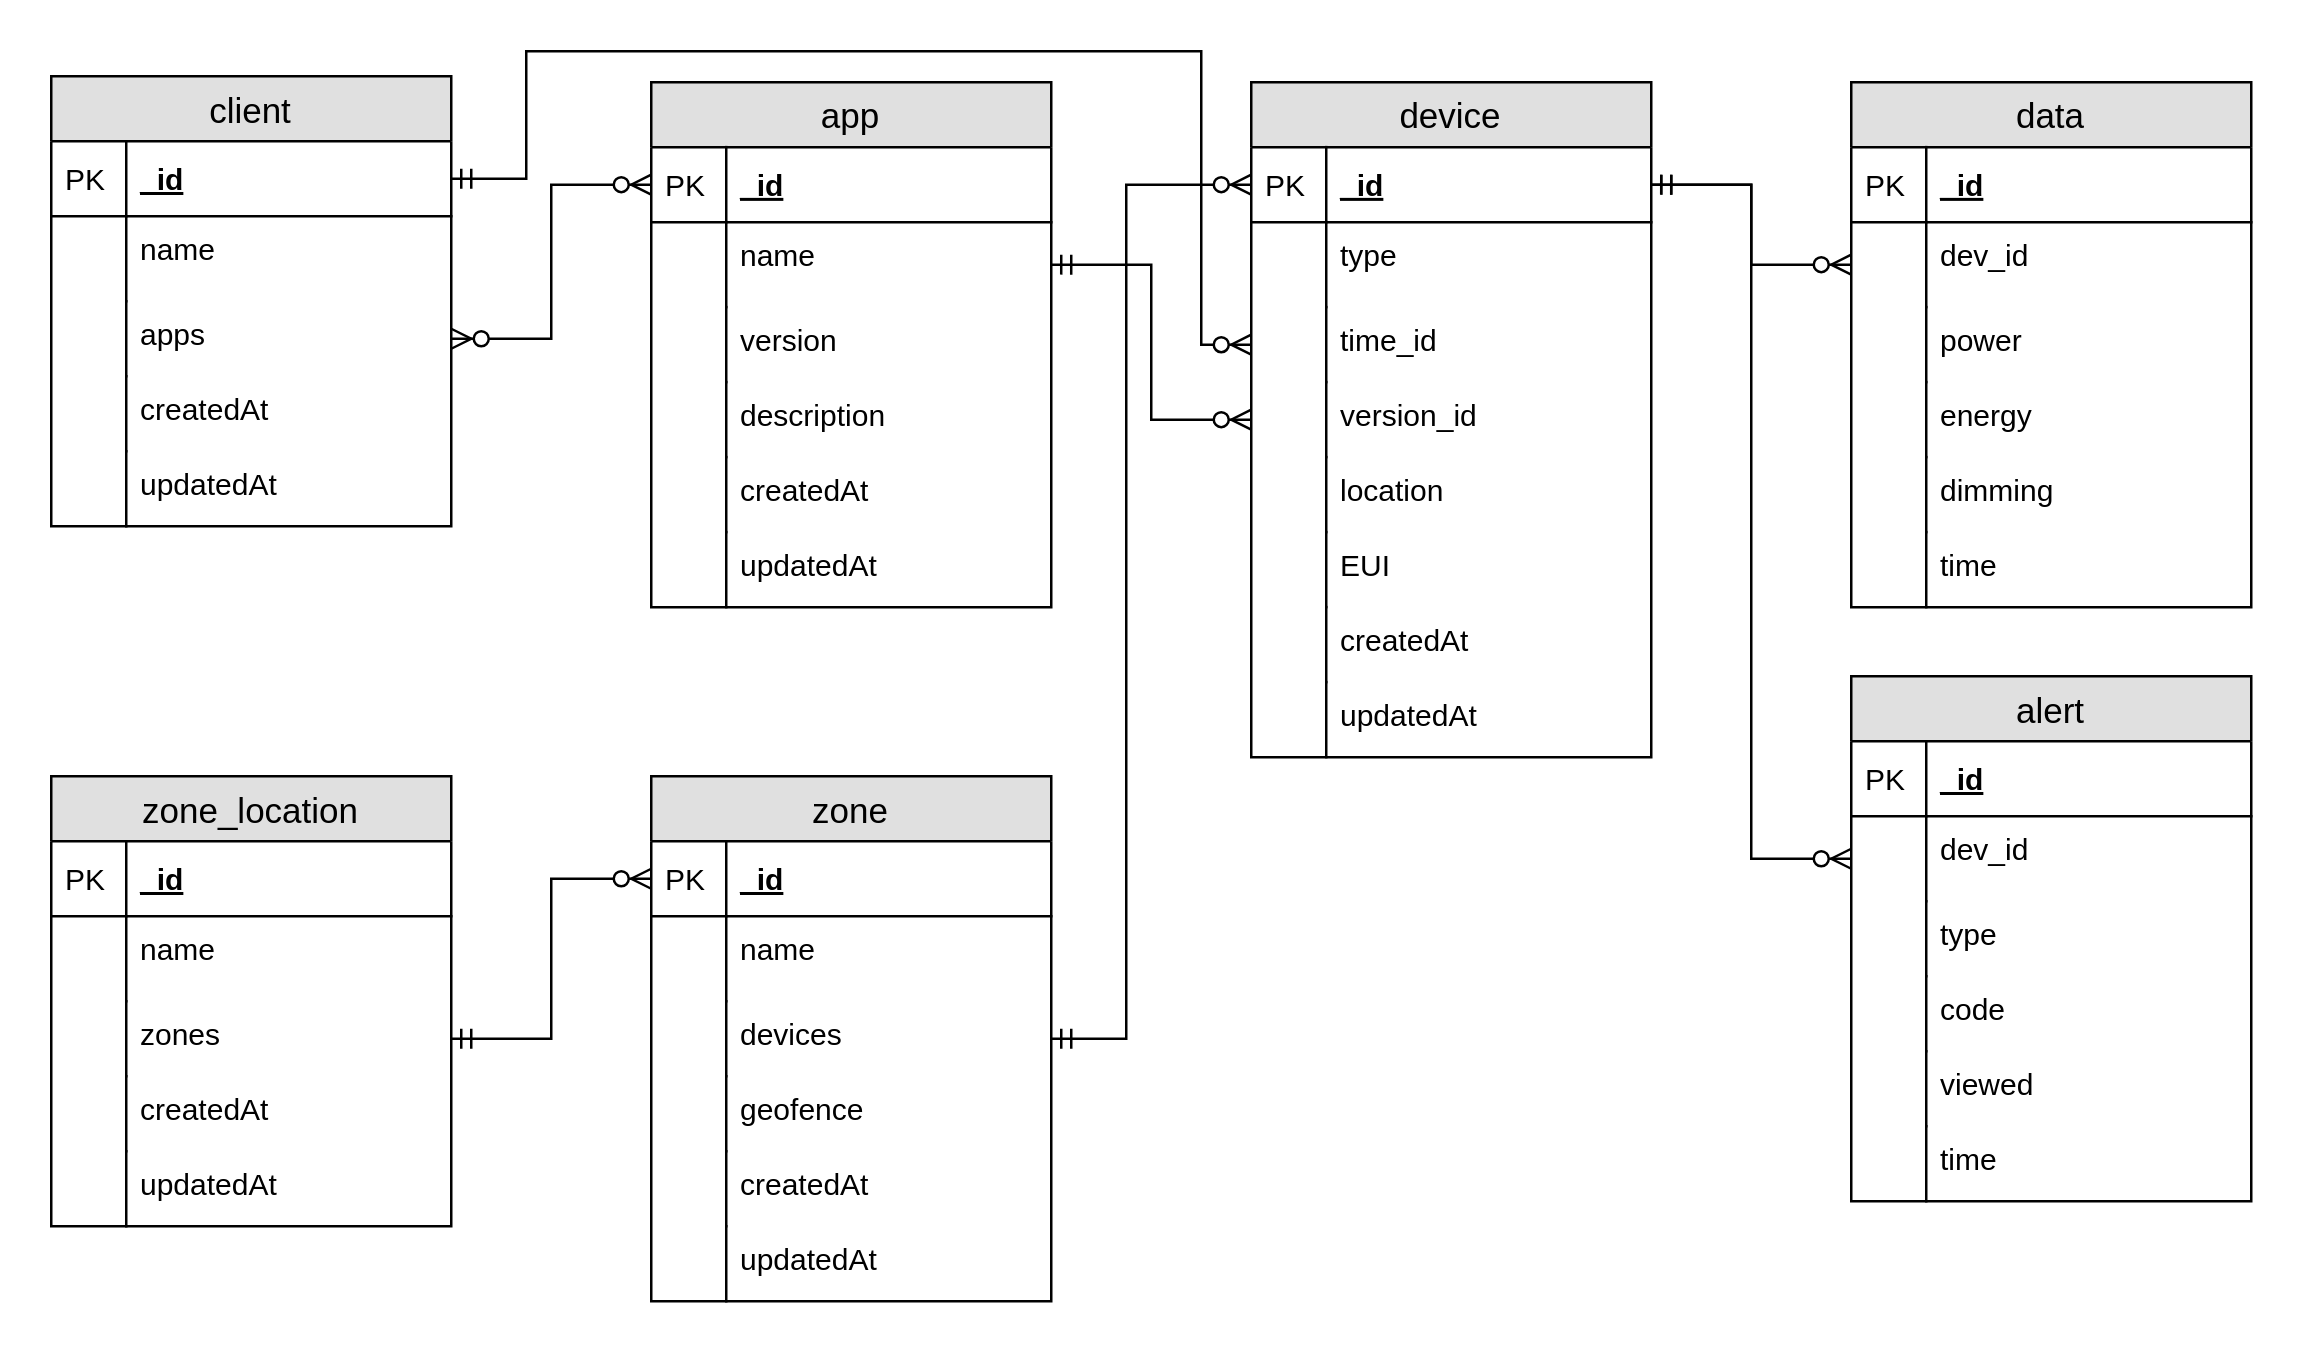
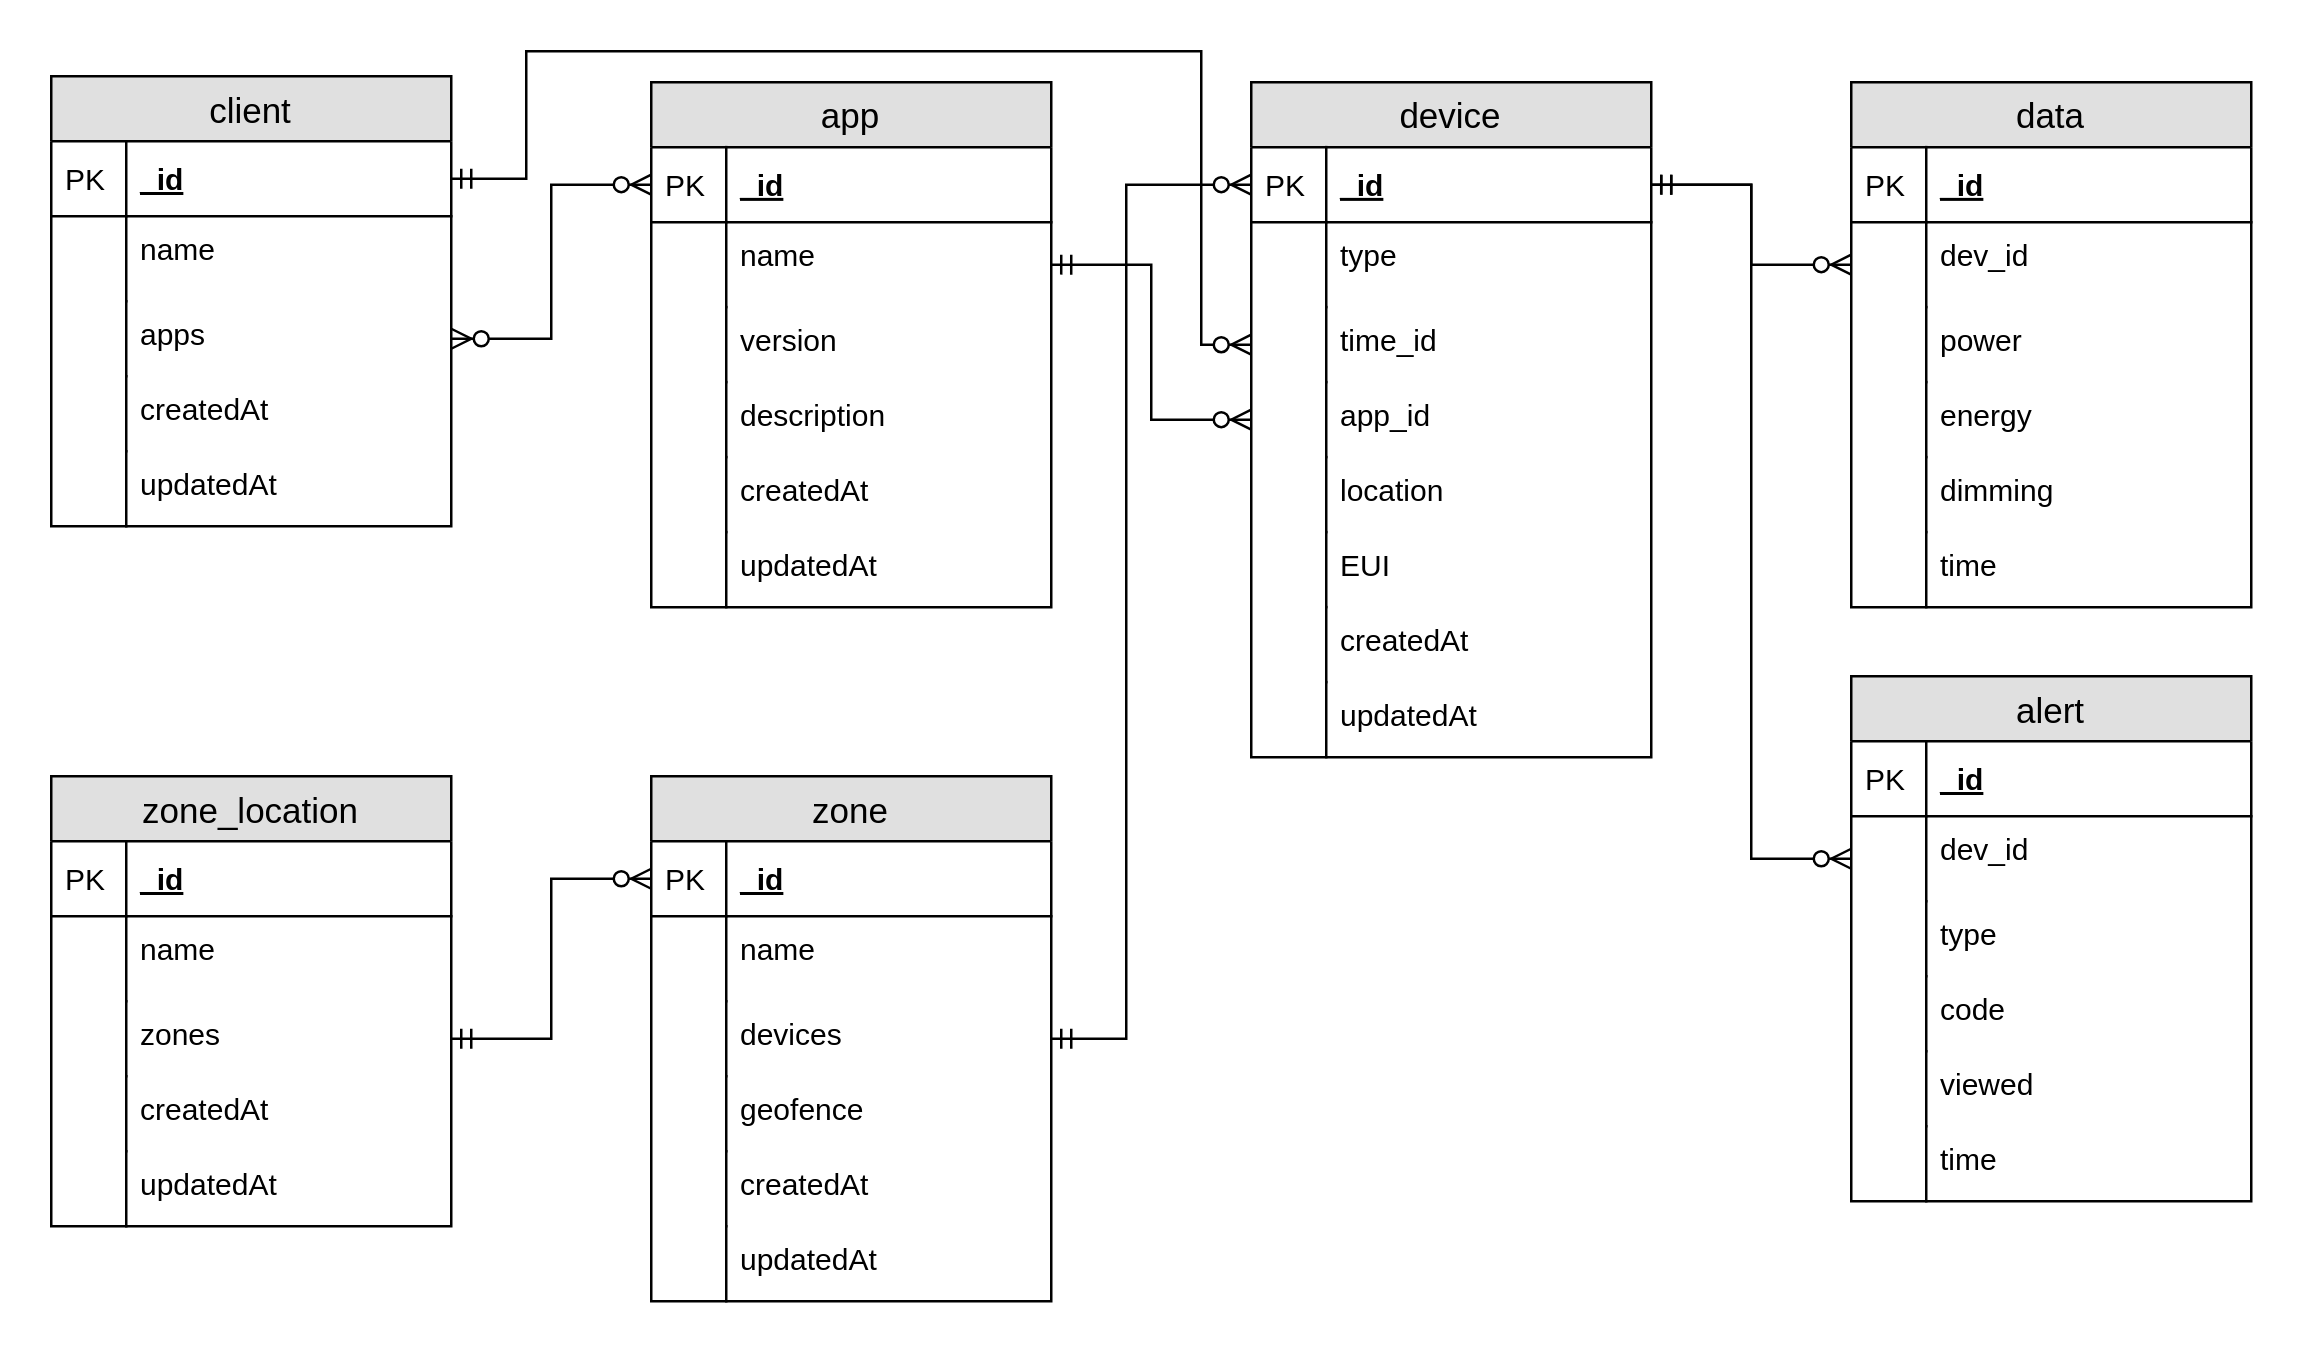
(1416, 416) -> (1387, 416)
